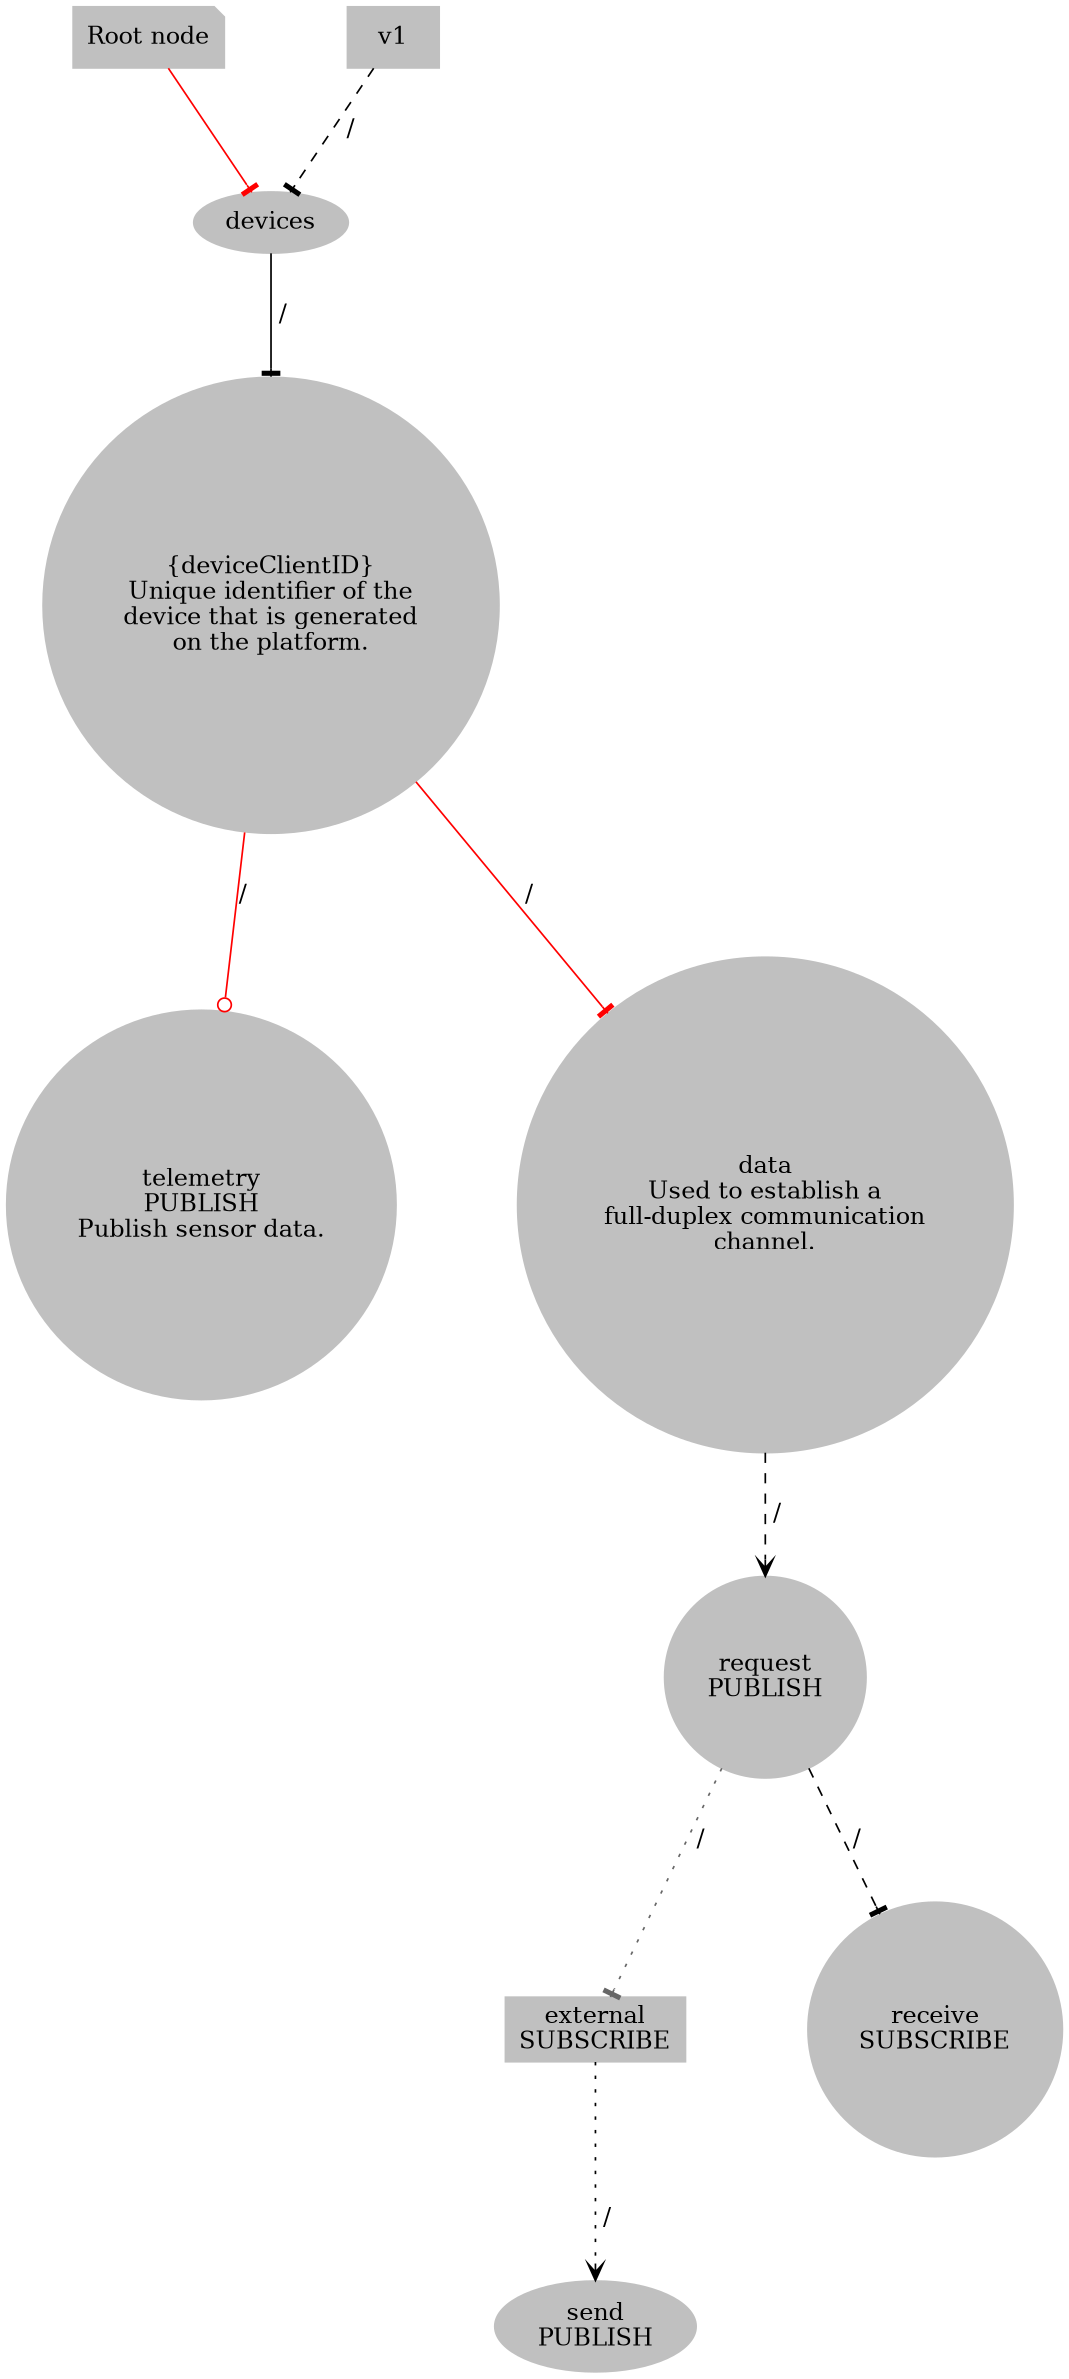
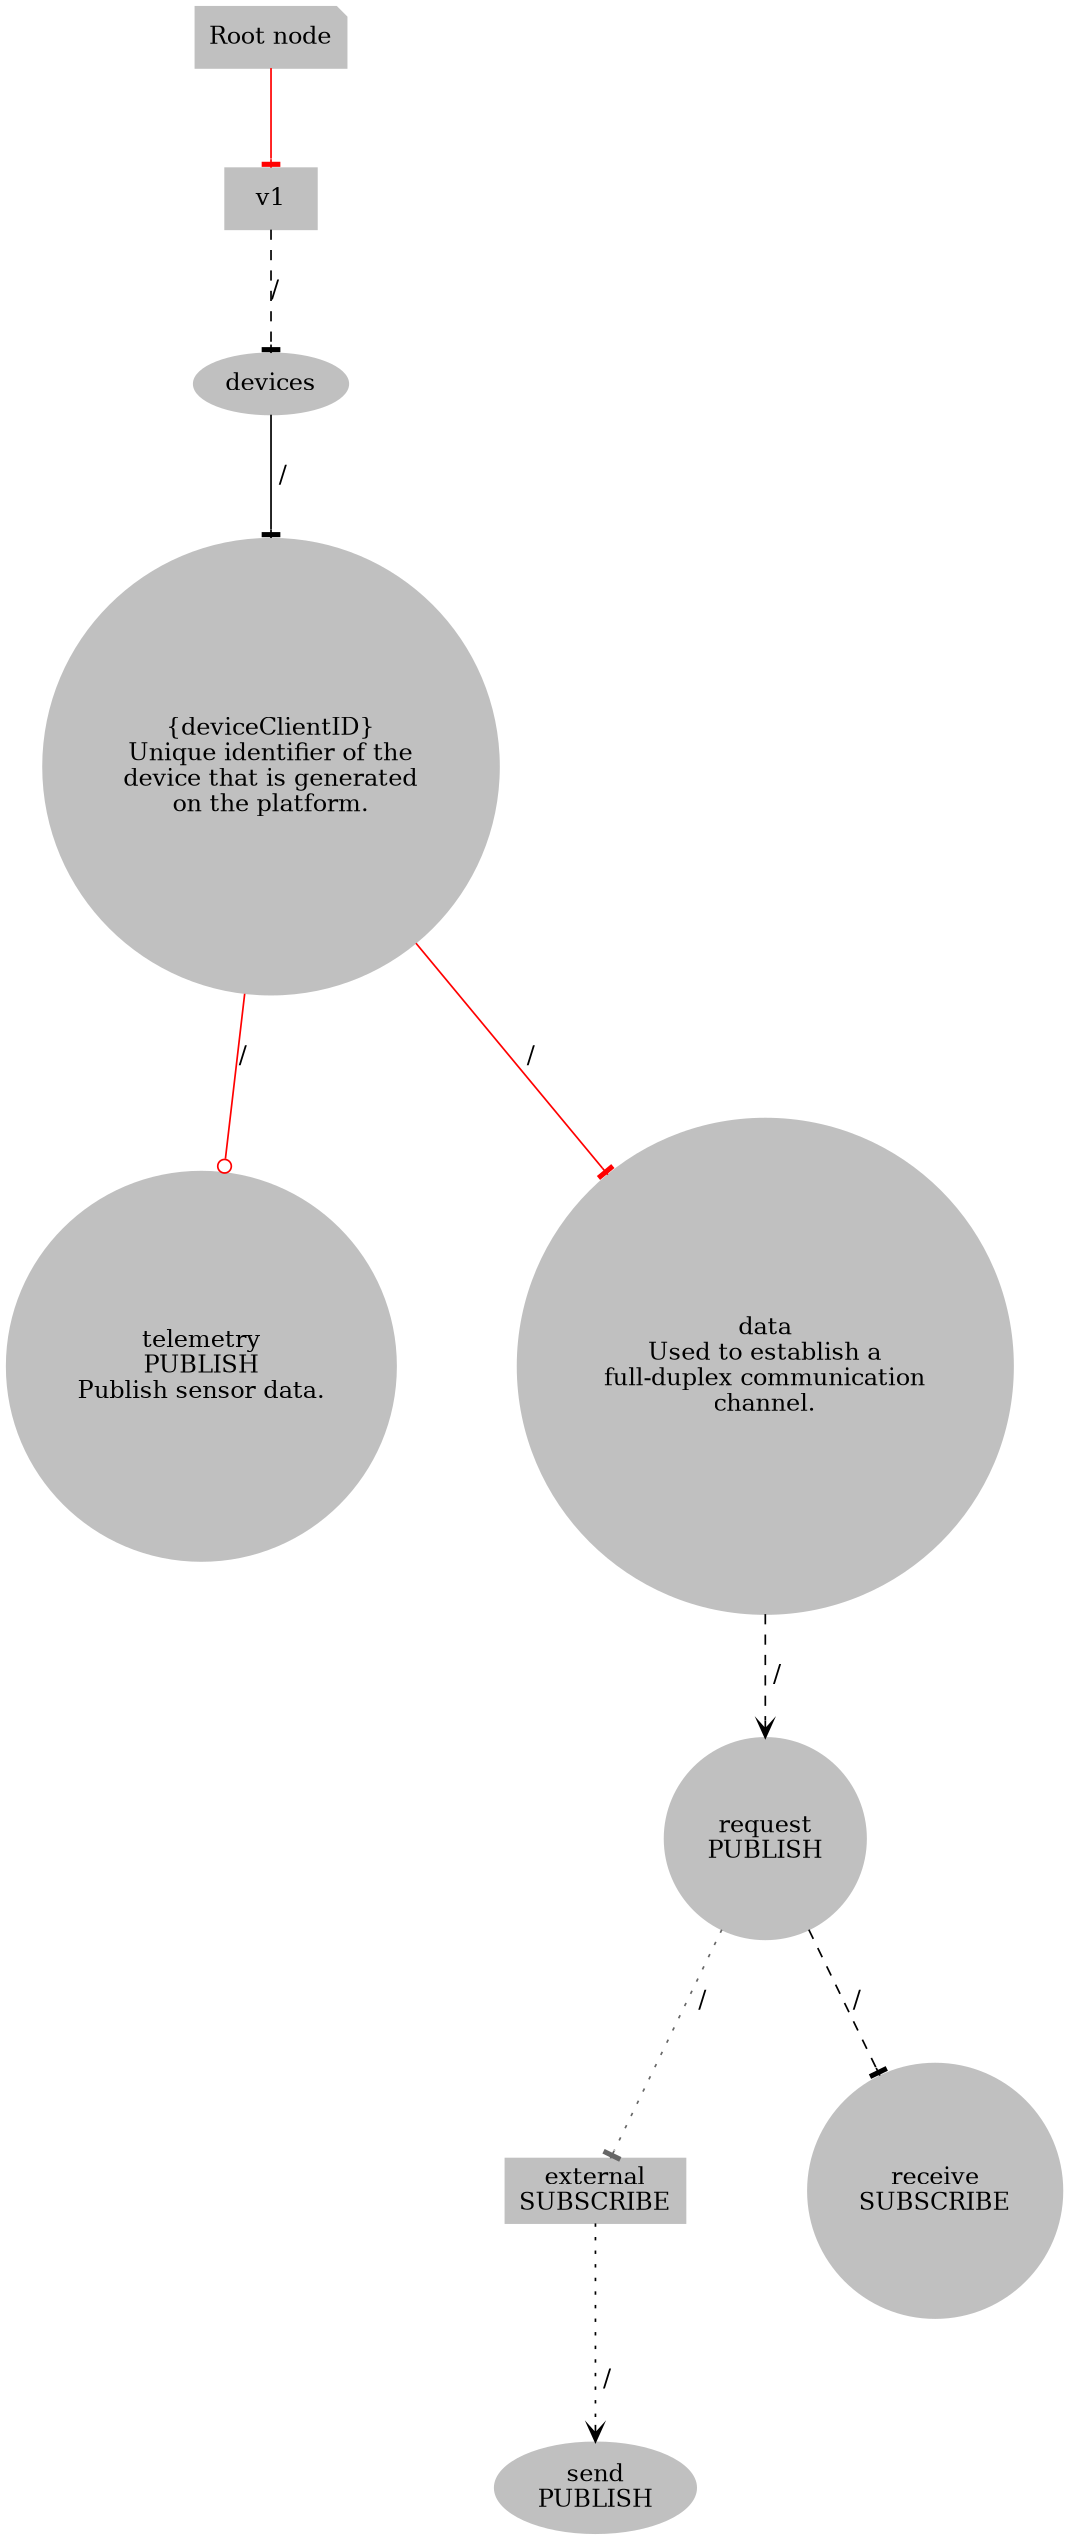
(208, 127) -> (271, 113)
(347, 130) -> (275, 291)
